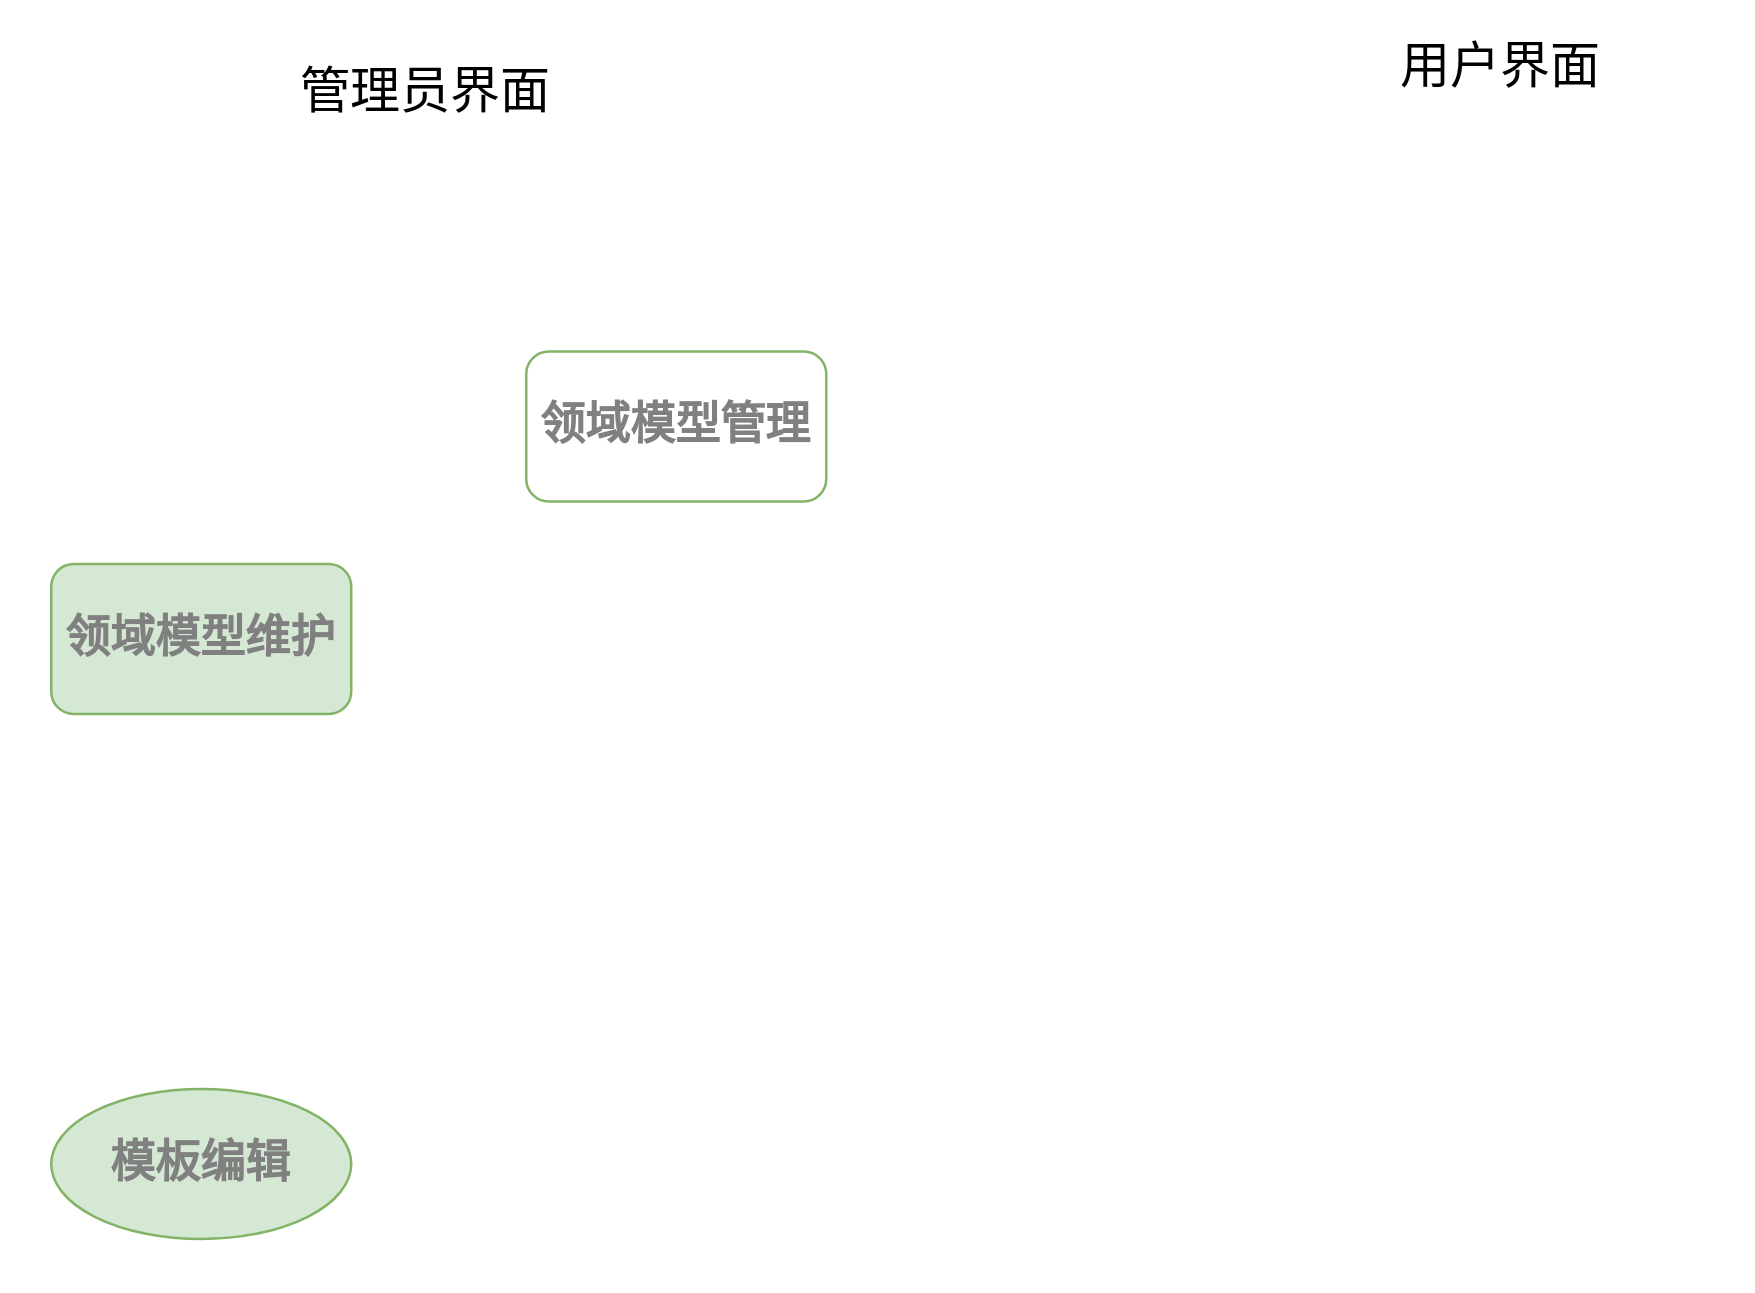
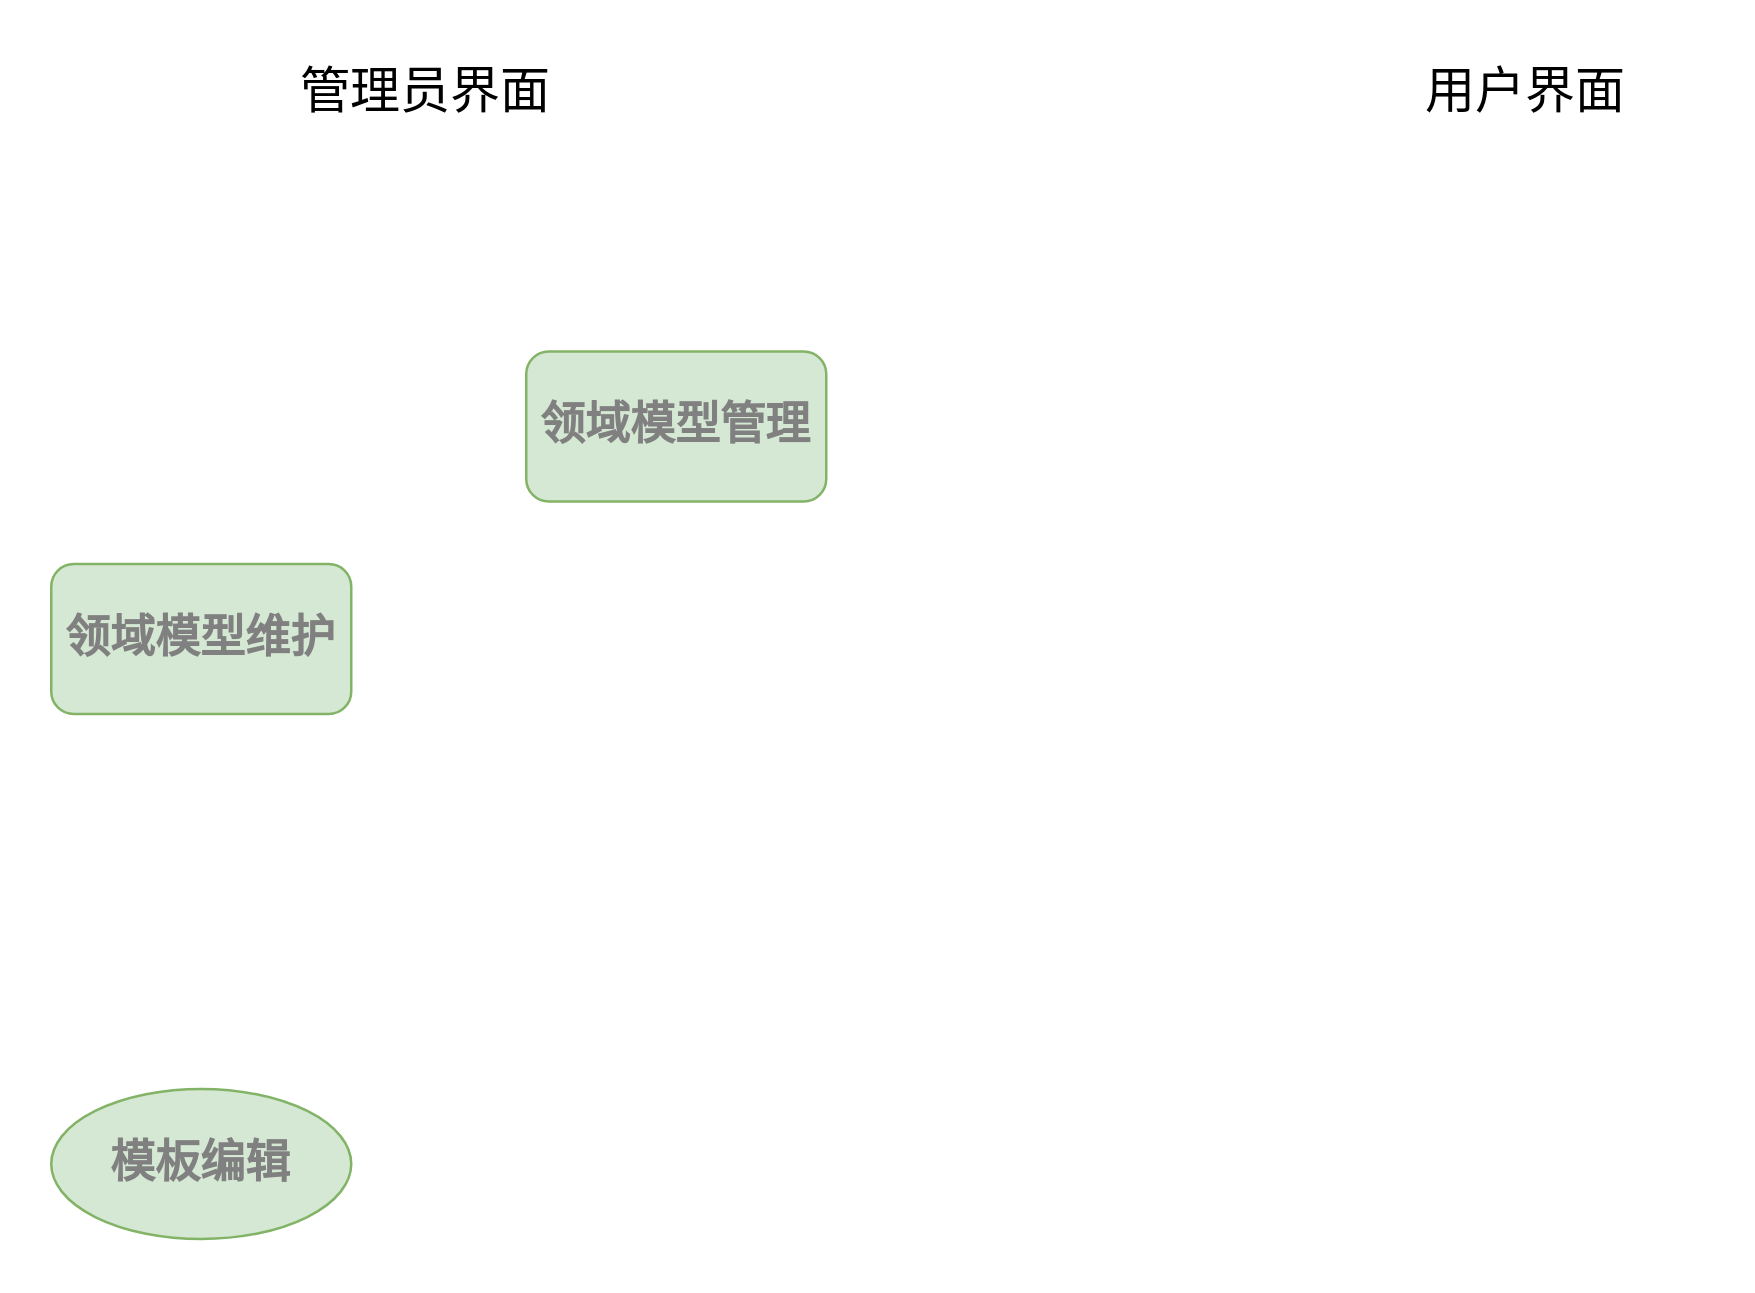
(1501, 64) -> (1526, 89)
(676, 426) -> (676, 426)
